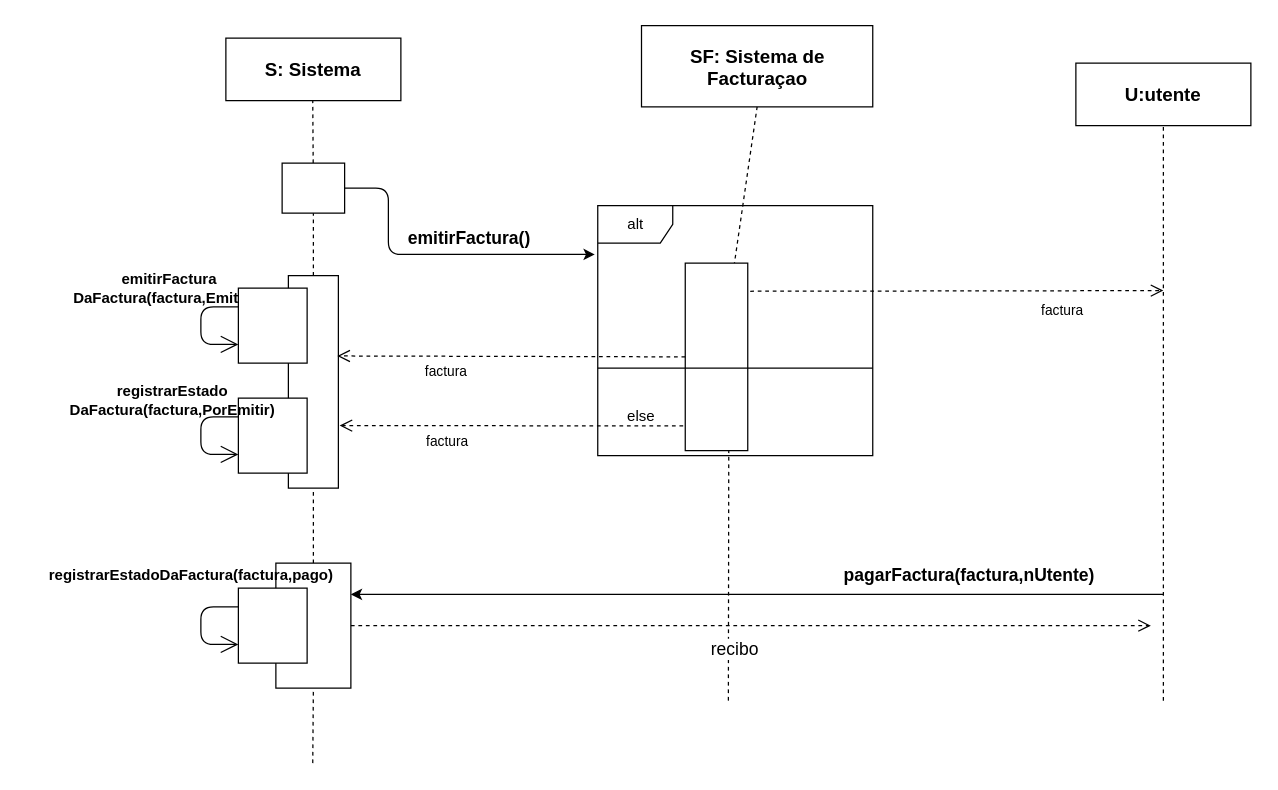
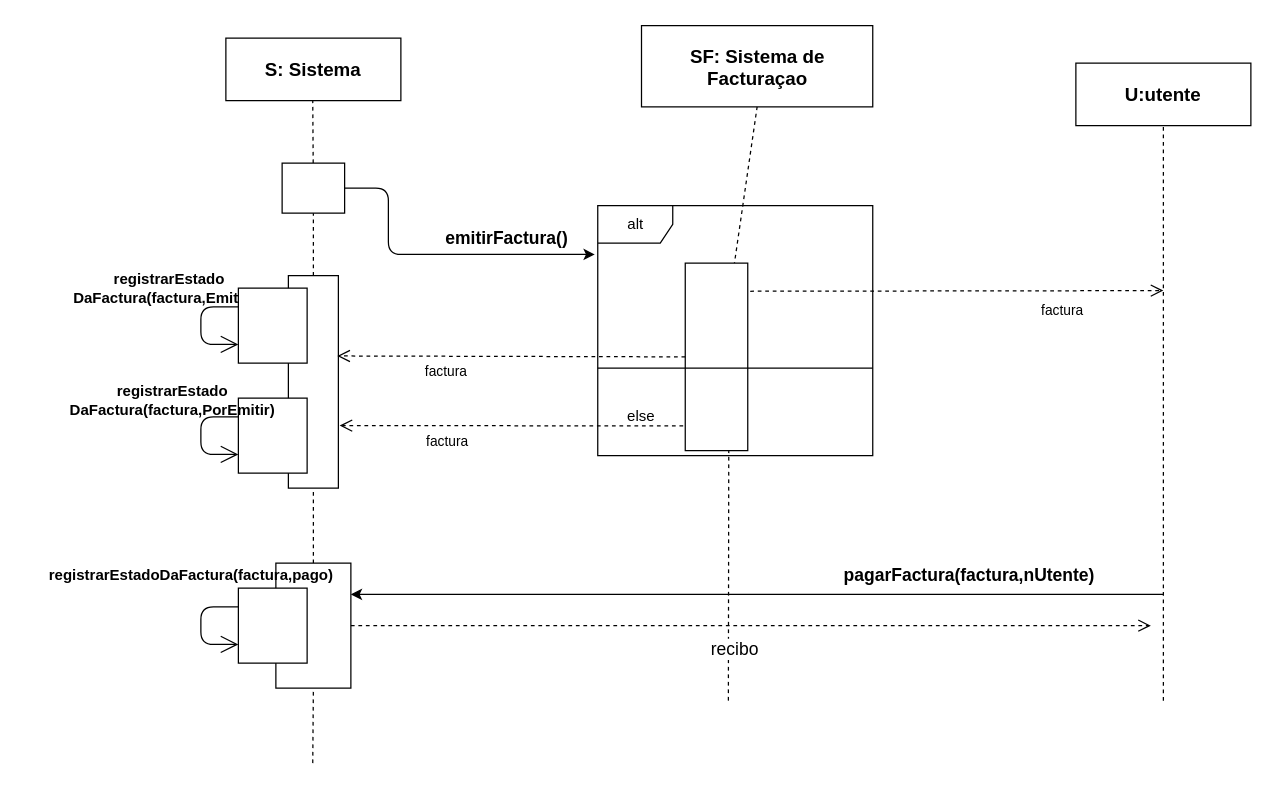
(469, 238) -> (507, 238)
(169, 288) -> (169, 288)
